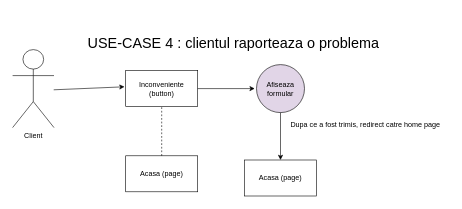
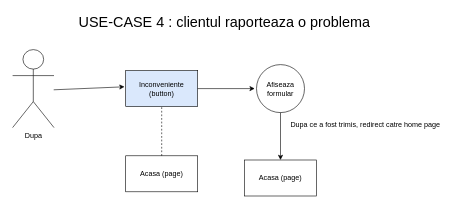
(236, 39) -> (227, 18)
(162, 89) -> (162, 89)
(281, 89) -> (281, 89)
(34, 136) -> (34, 136)
